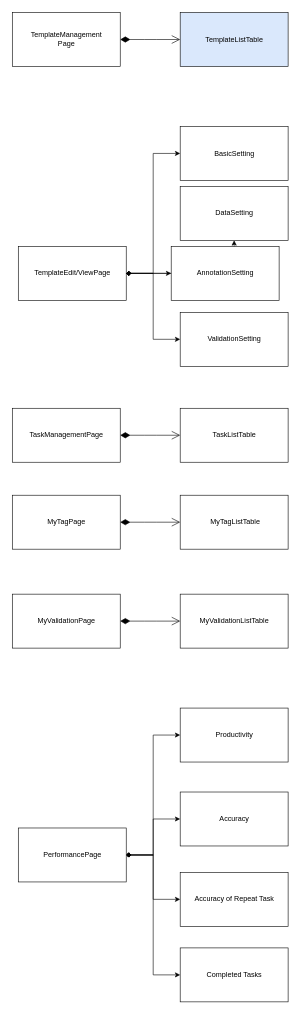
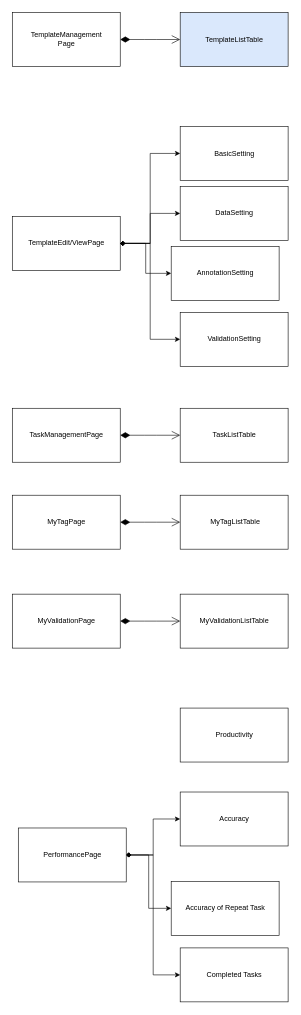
(72, 273) -> (66, 243)
(153, 735) -> none
(234, 900) -> (225, 909)
